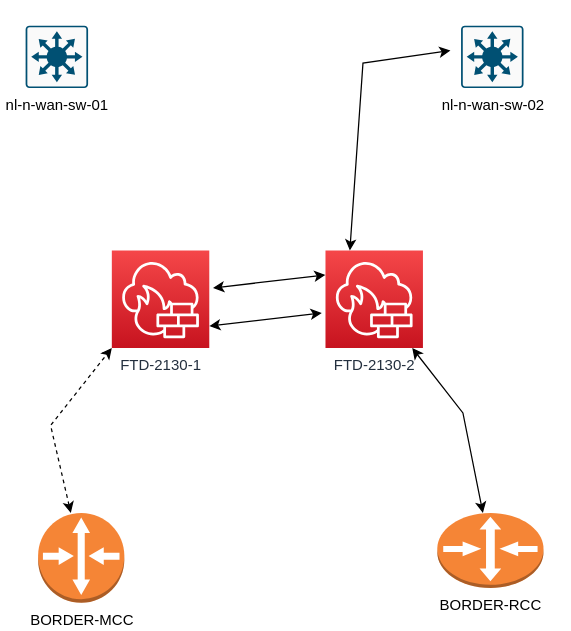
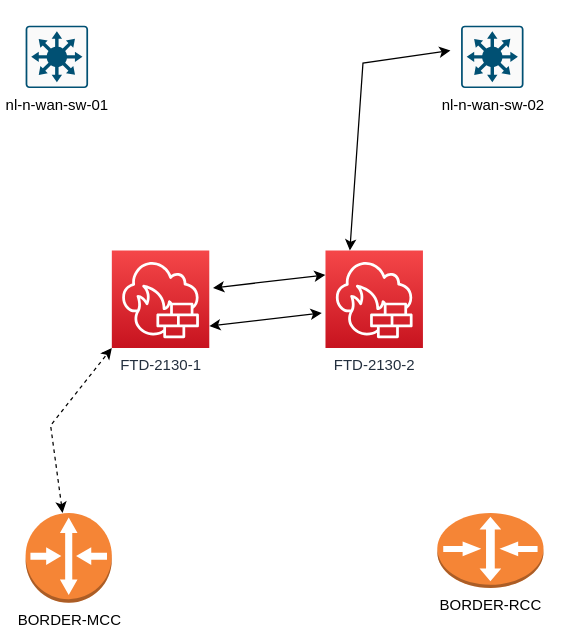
(465, 423) -> none
(81, 558) -> (69, 558)
